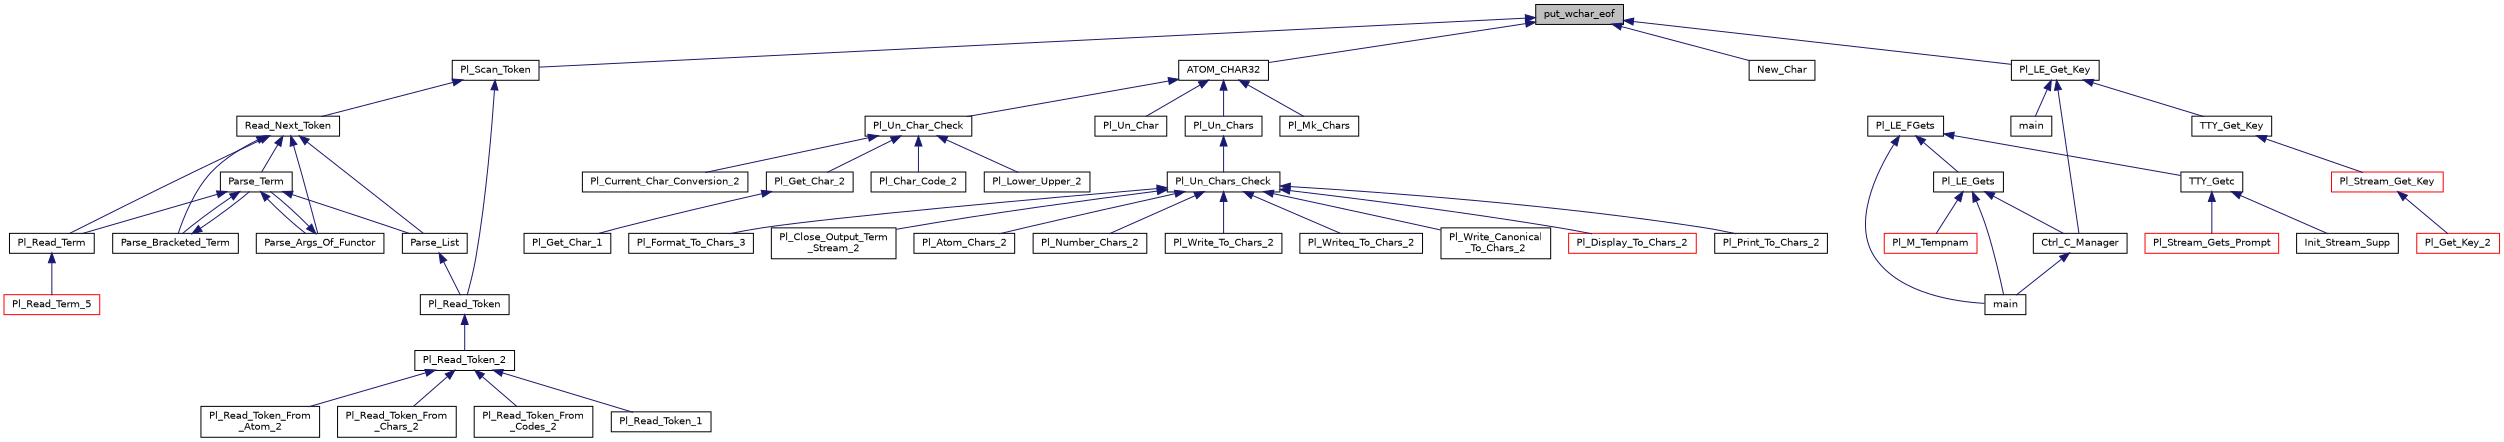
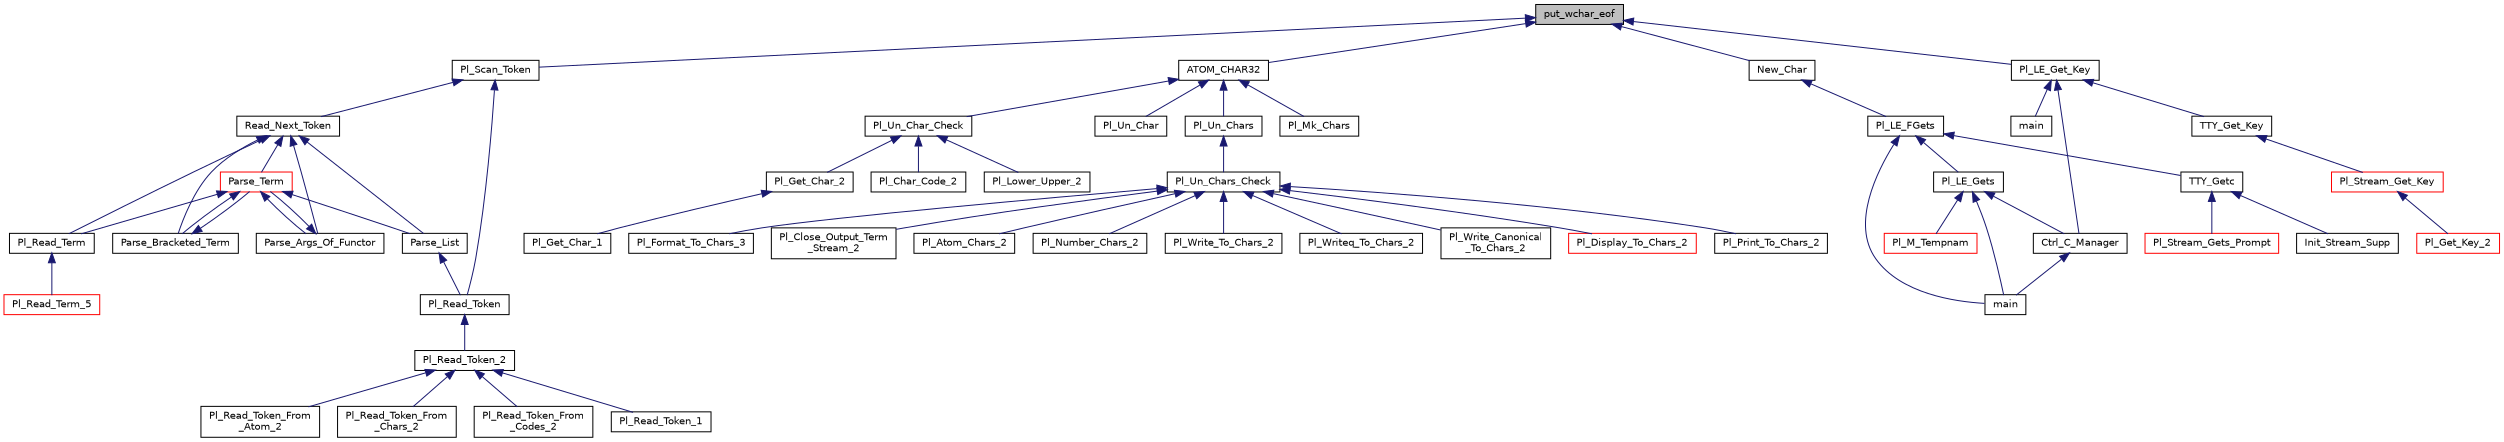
none -> (1849, 100)
(256, 182) -> (256, 182)
(665, 182) -> none
